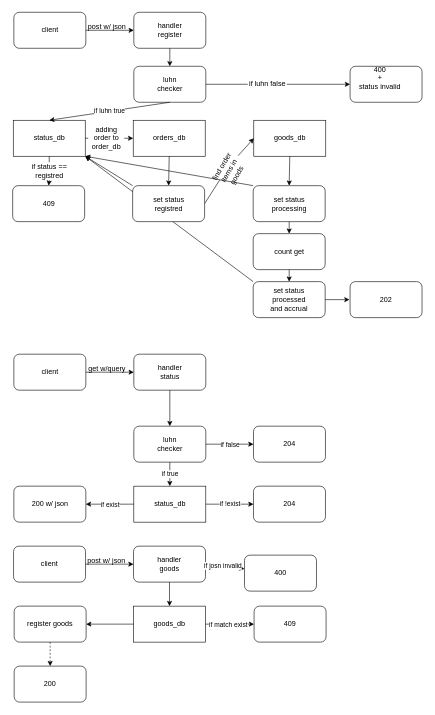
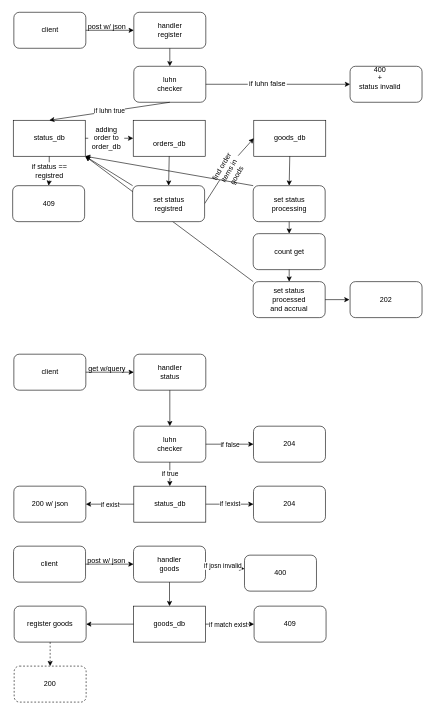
(169, 138) -> (169, 144)
(50, 684) -> (50, 684)
